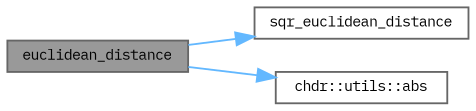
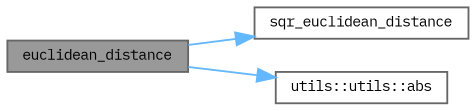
(362, 88) -> (362, 88)
